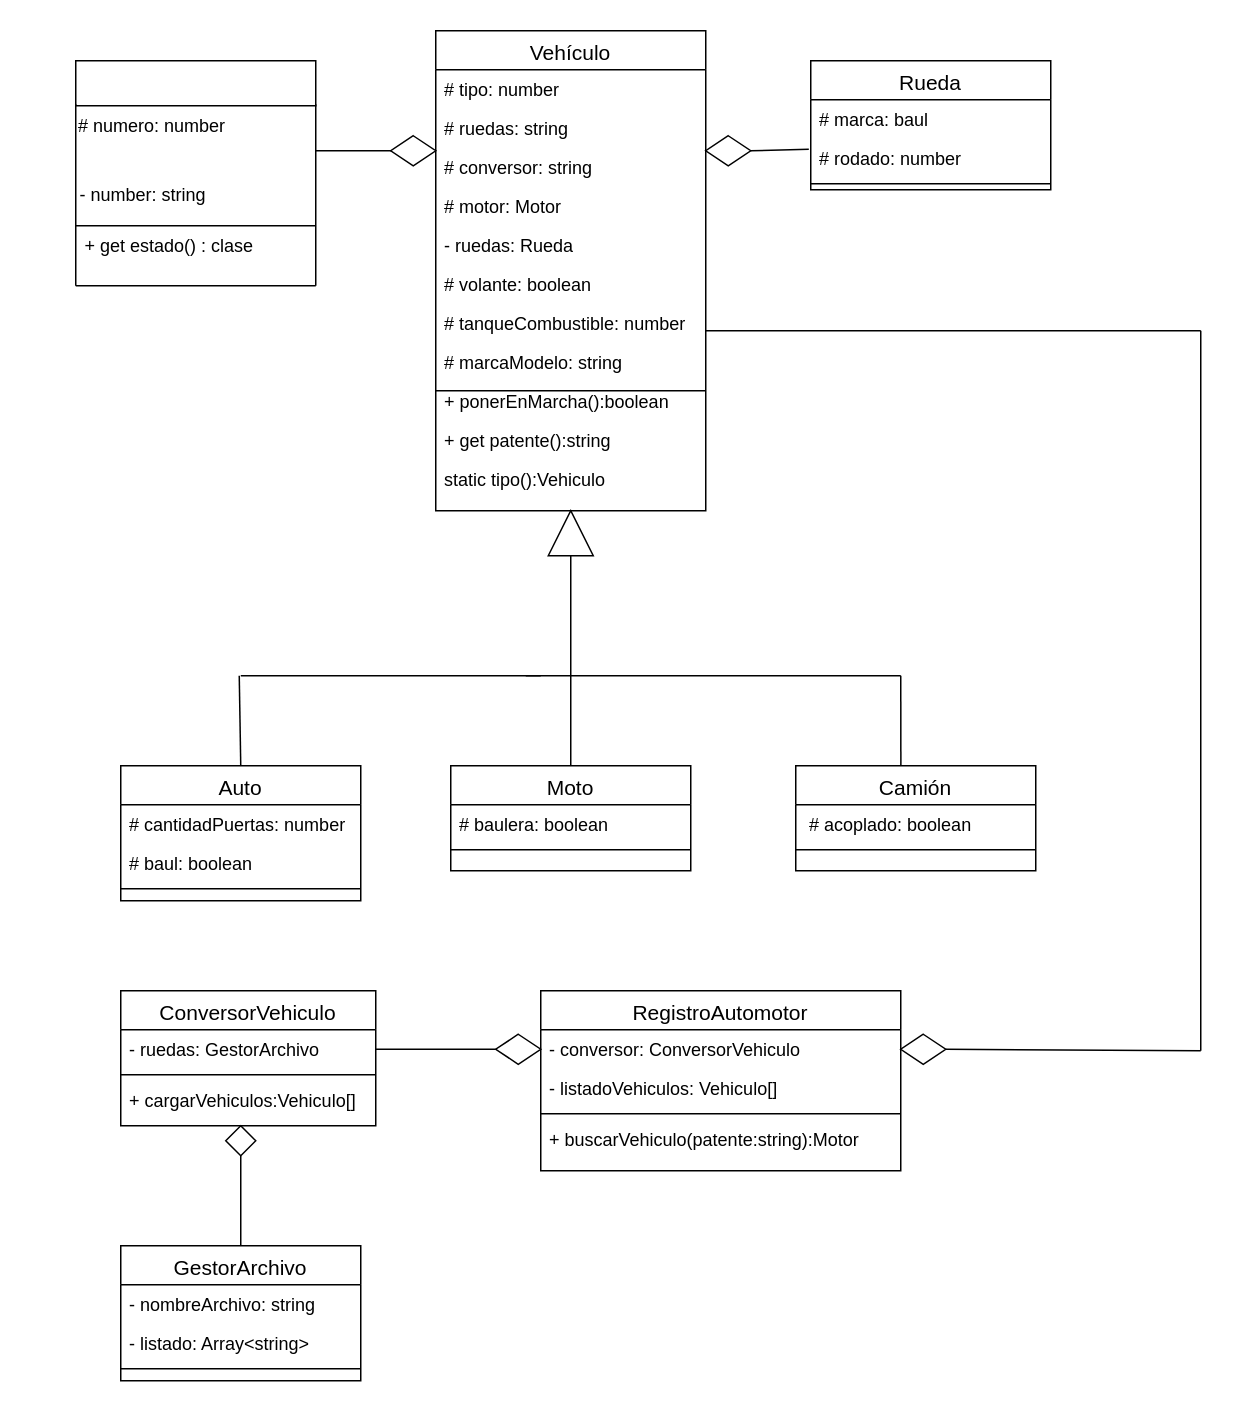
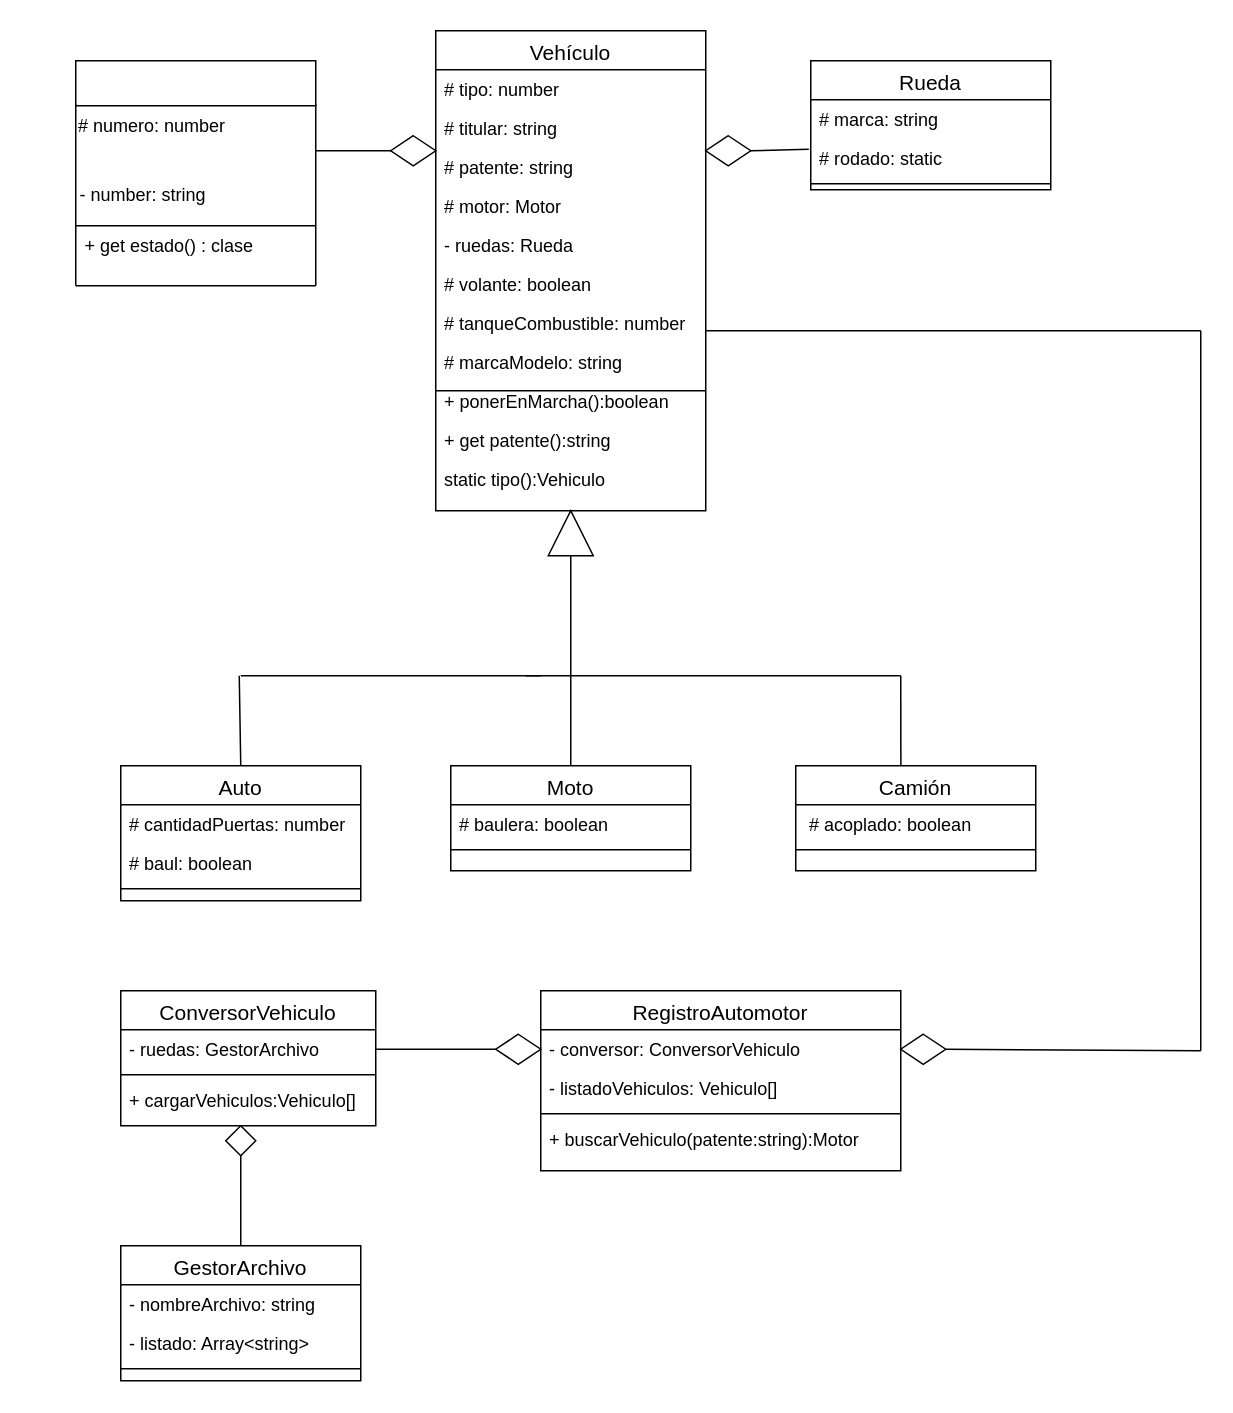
(875, 120) -> (885, 120)
(515, 129) -> (516, 129)
(893, 159) -> (890, 159)
(530, 168) -> (520, 168)
